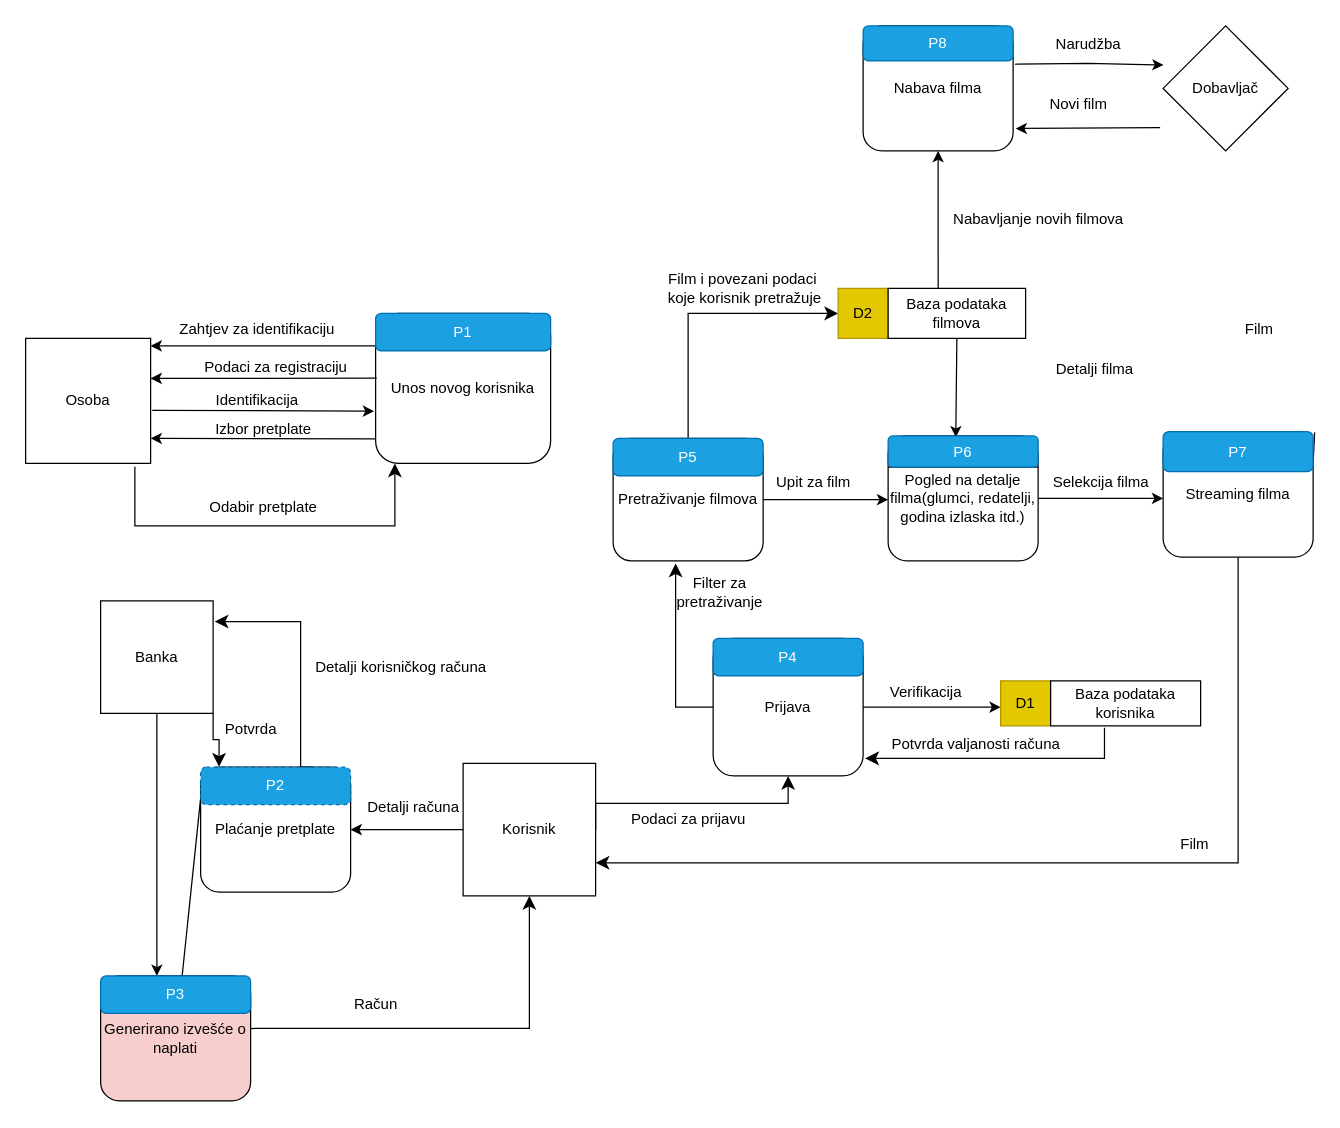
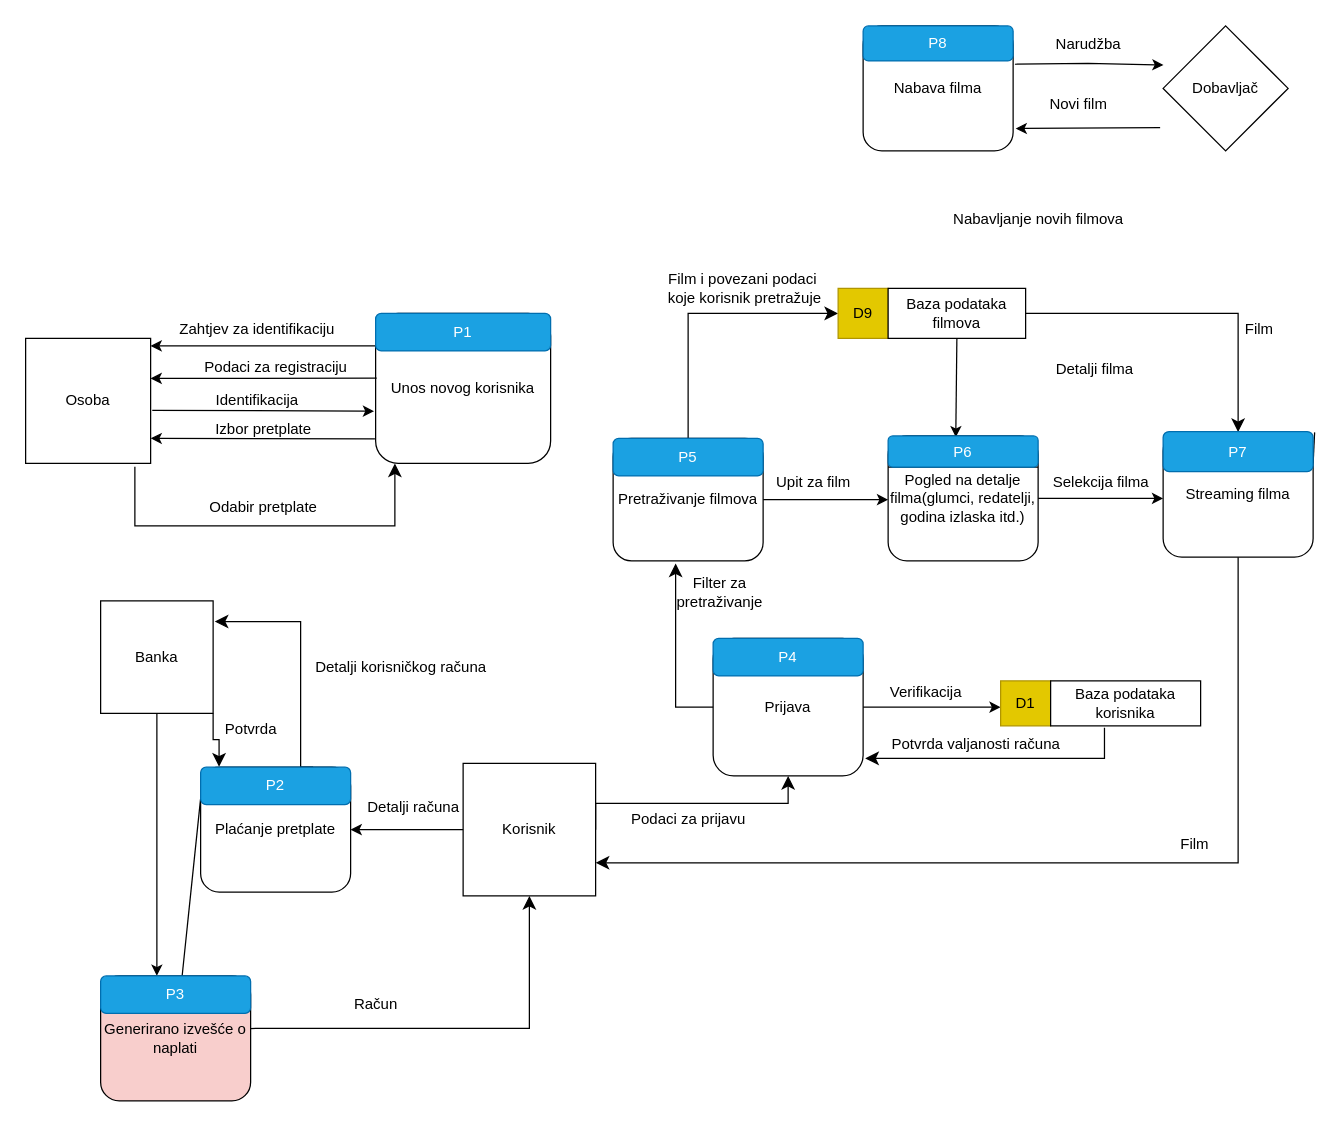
(938, 224) -> none
(863, 313) -> (863, 313)
none -> (1186, 313)
(276, 786) -> (276, 786)
